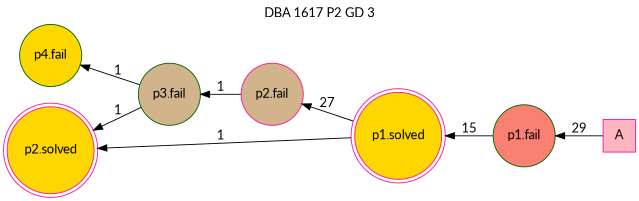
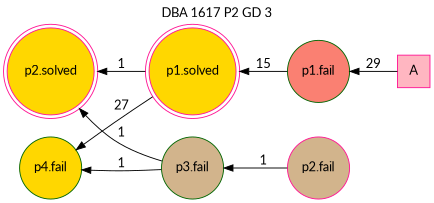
(332, 114) -> (118, 120)
